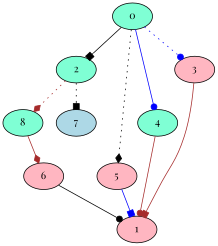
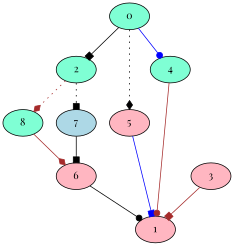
(161, 41) -> none
none -> (76, 146)
